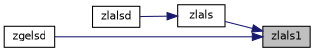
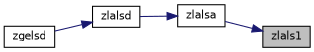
(201, 16) -> (201, 16)
(154, 37) -> (68, 28)
